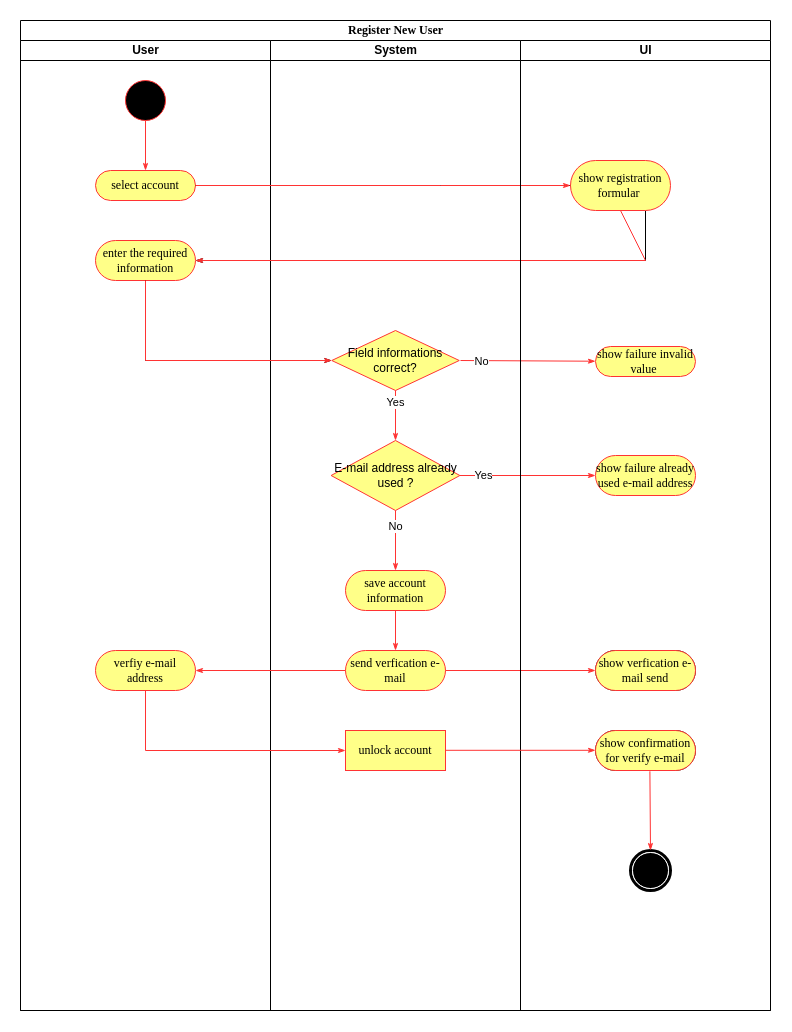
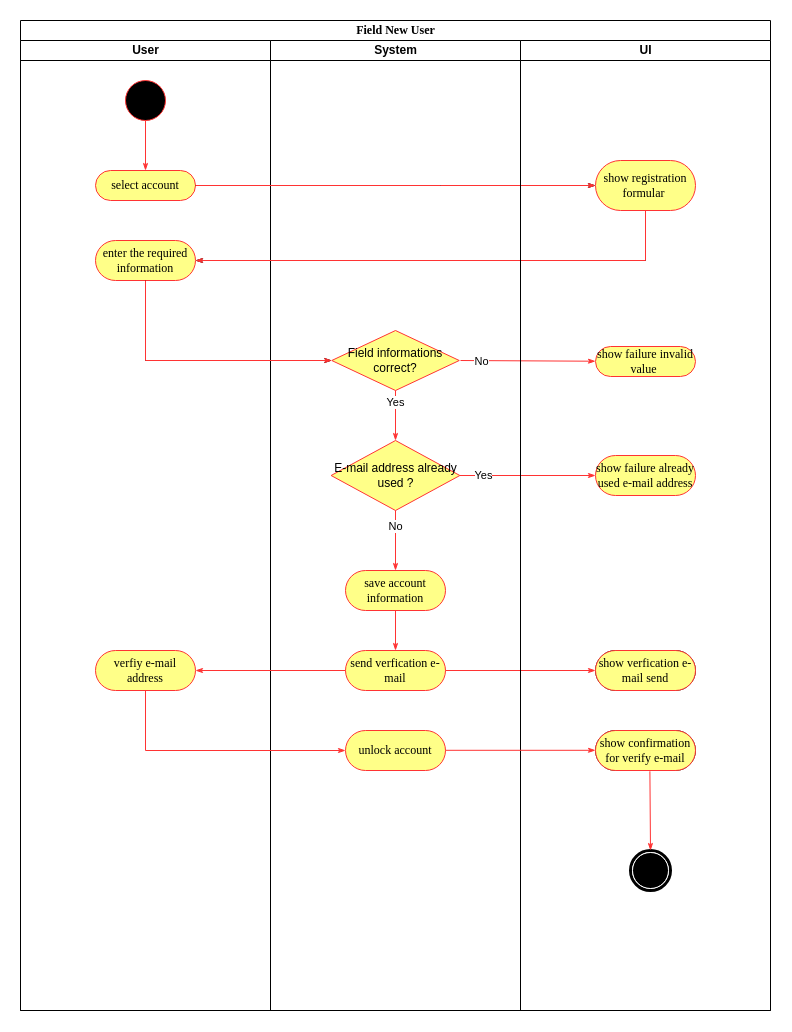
(396, 31) -> (396, 31)
(621, 186) -> (646, 186)
(396, 751) -> (396, 751)
